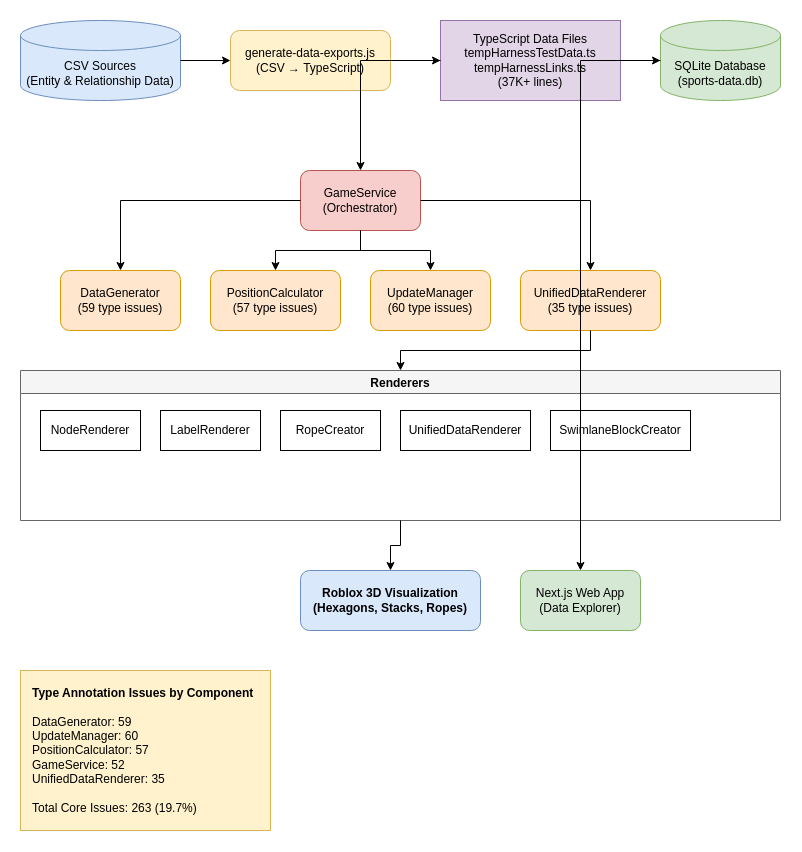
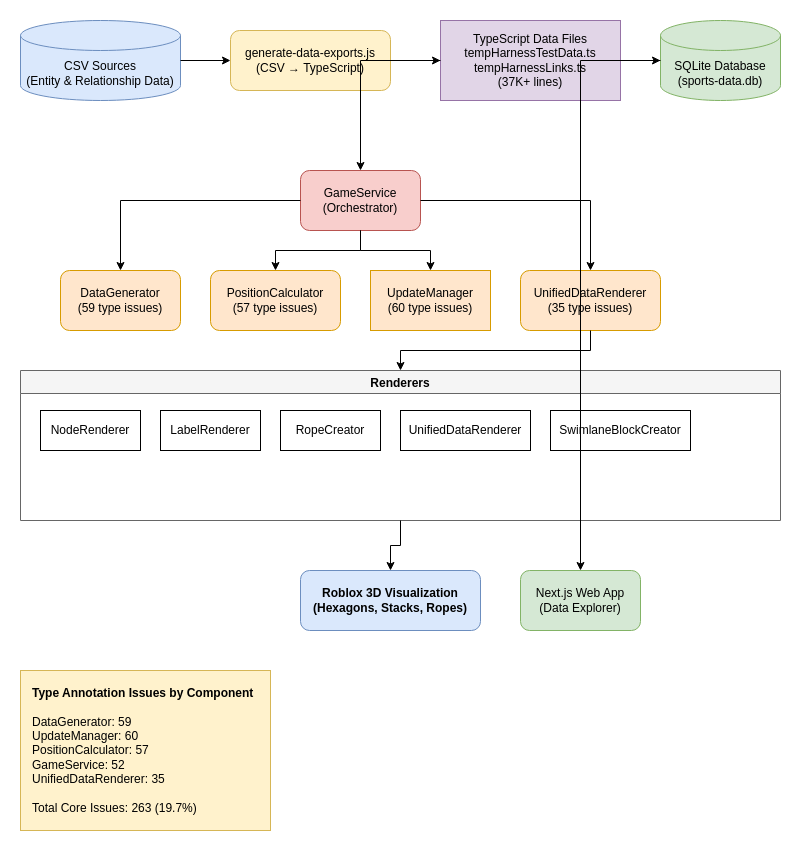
(431, 301) -> (431, 301)
